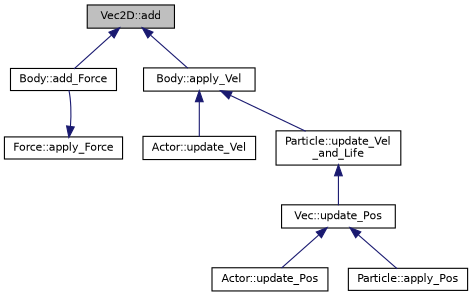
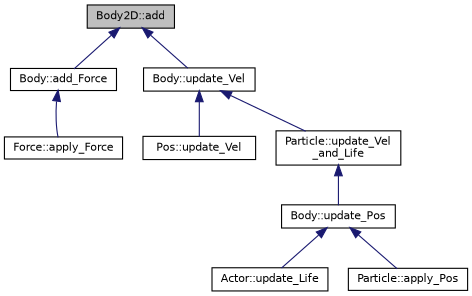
(131, 17) -> (131, 17)
(199, 80) -> (199, 80)
(71, 108) -> (56, 119)
(199, 148) -> (199, 148)
(338, 216) -> (338, 216)
(270, 279) -> (270, 279)
